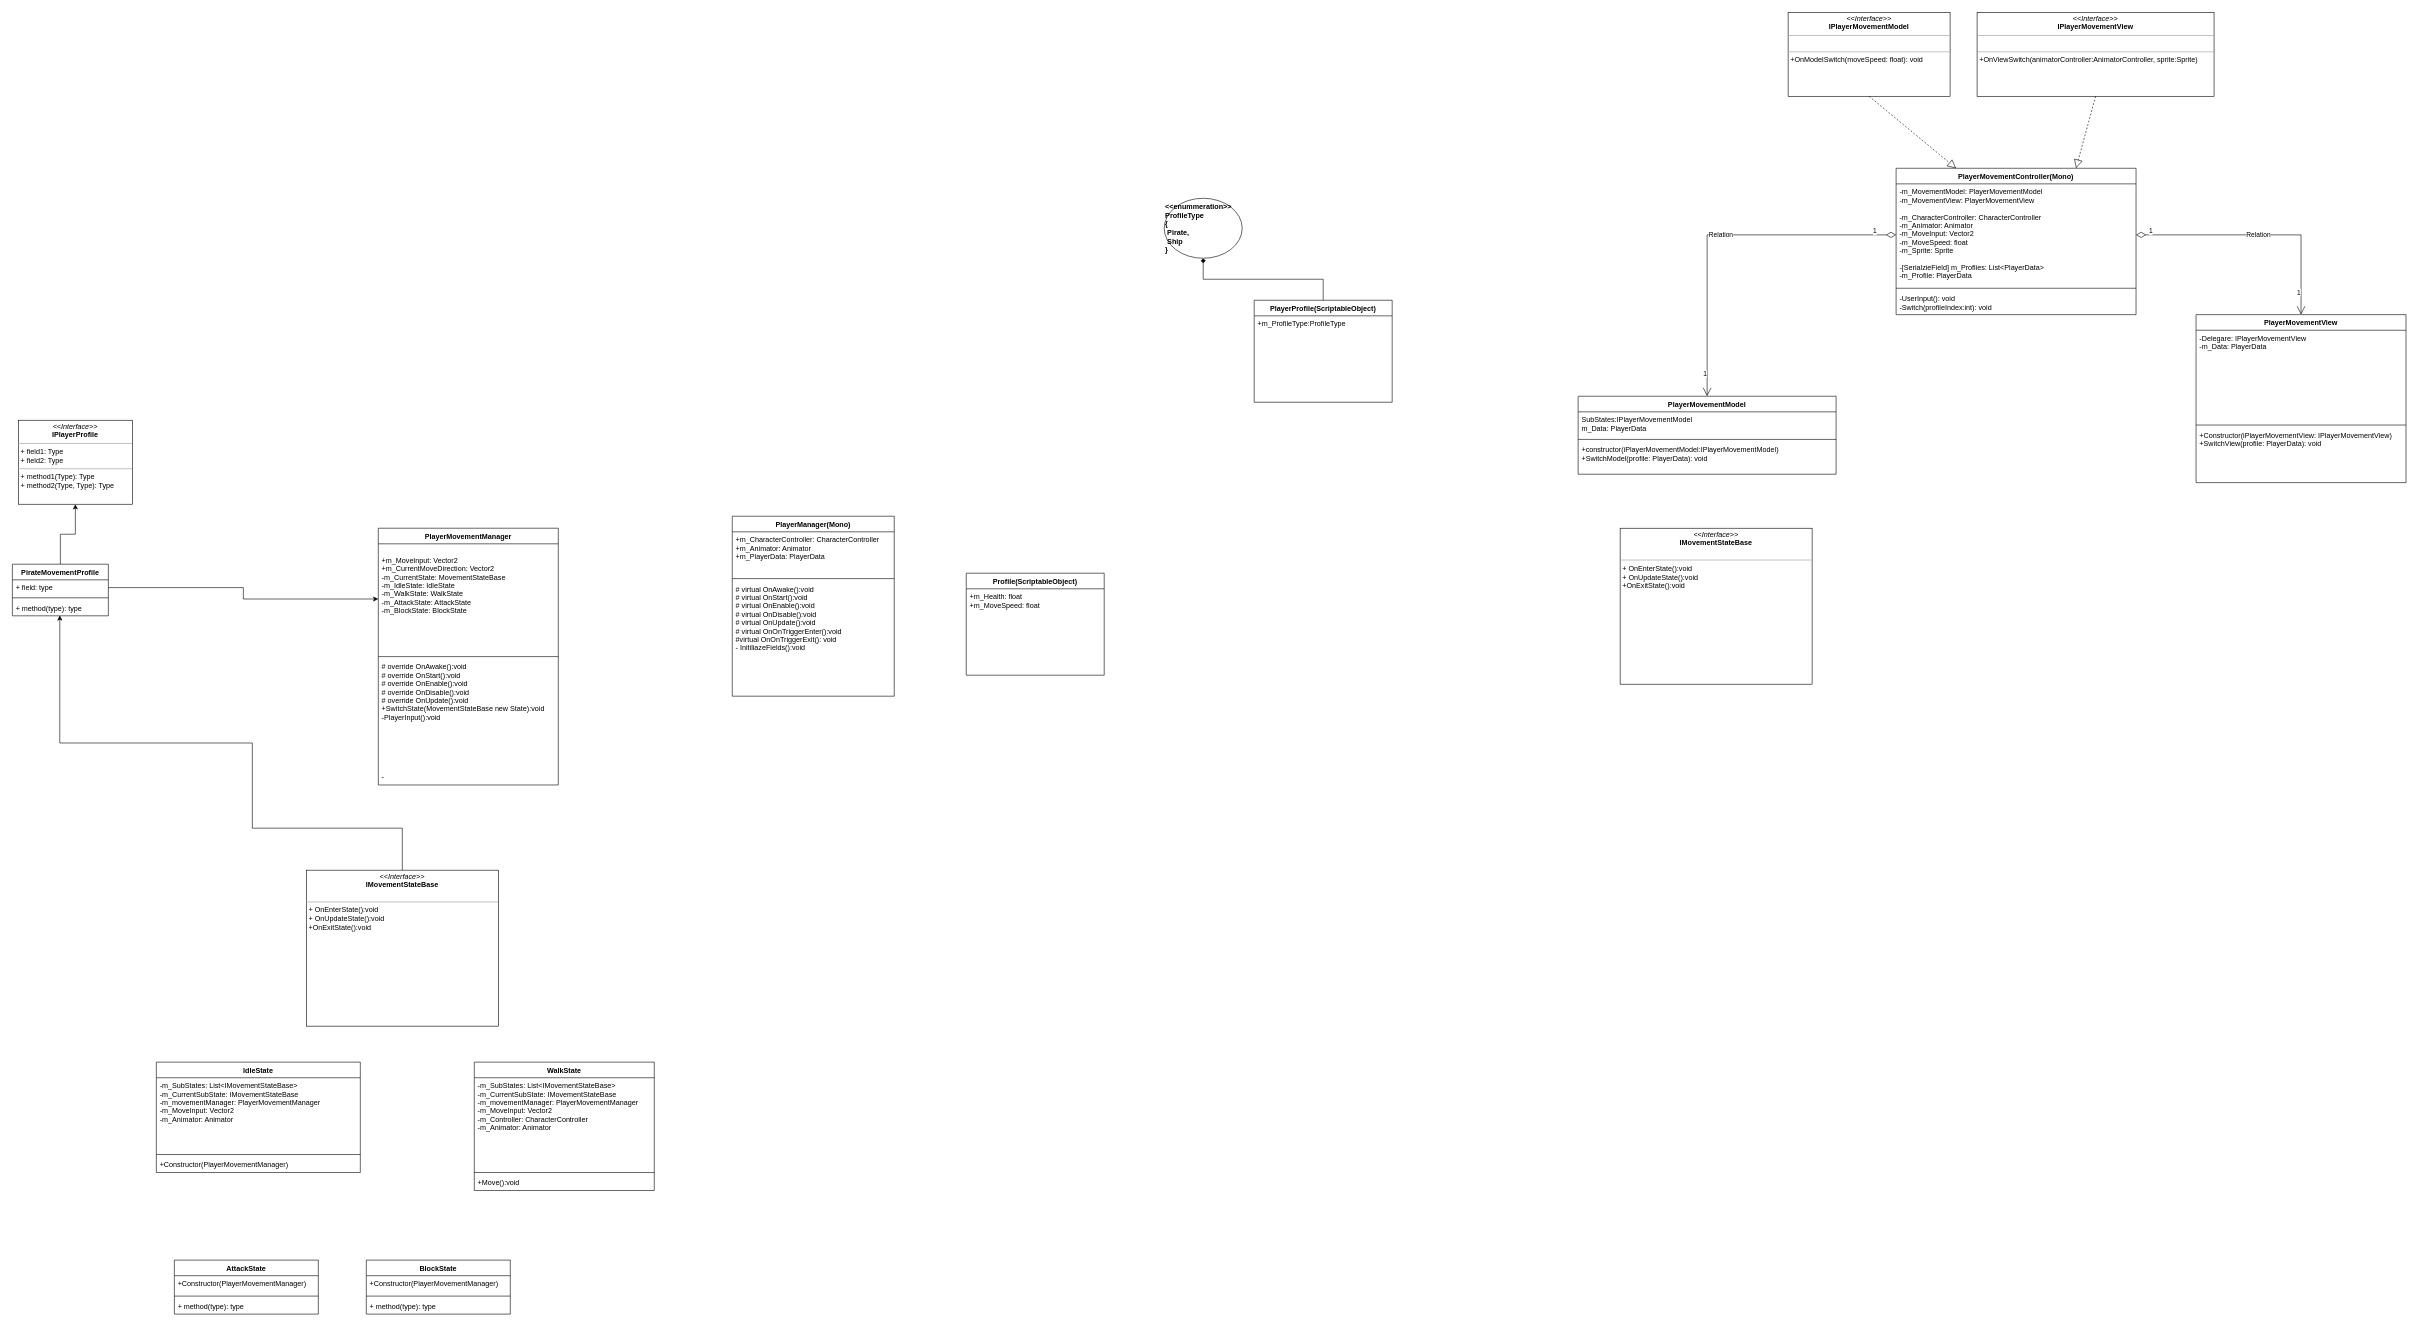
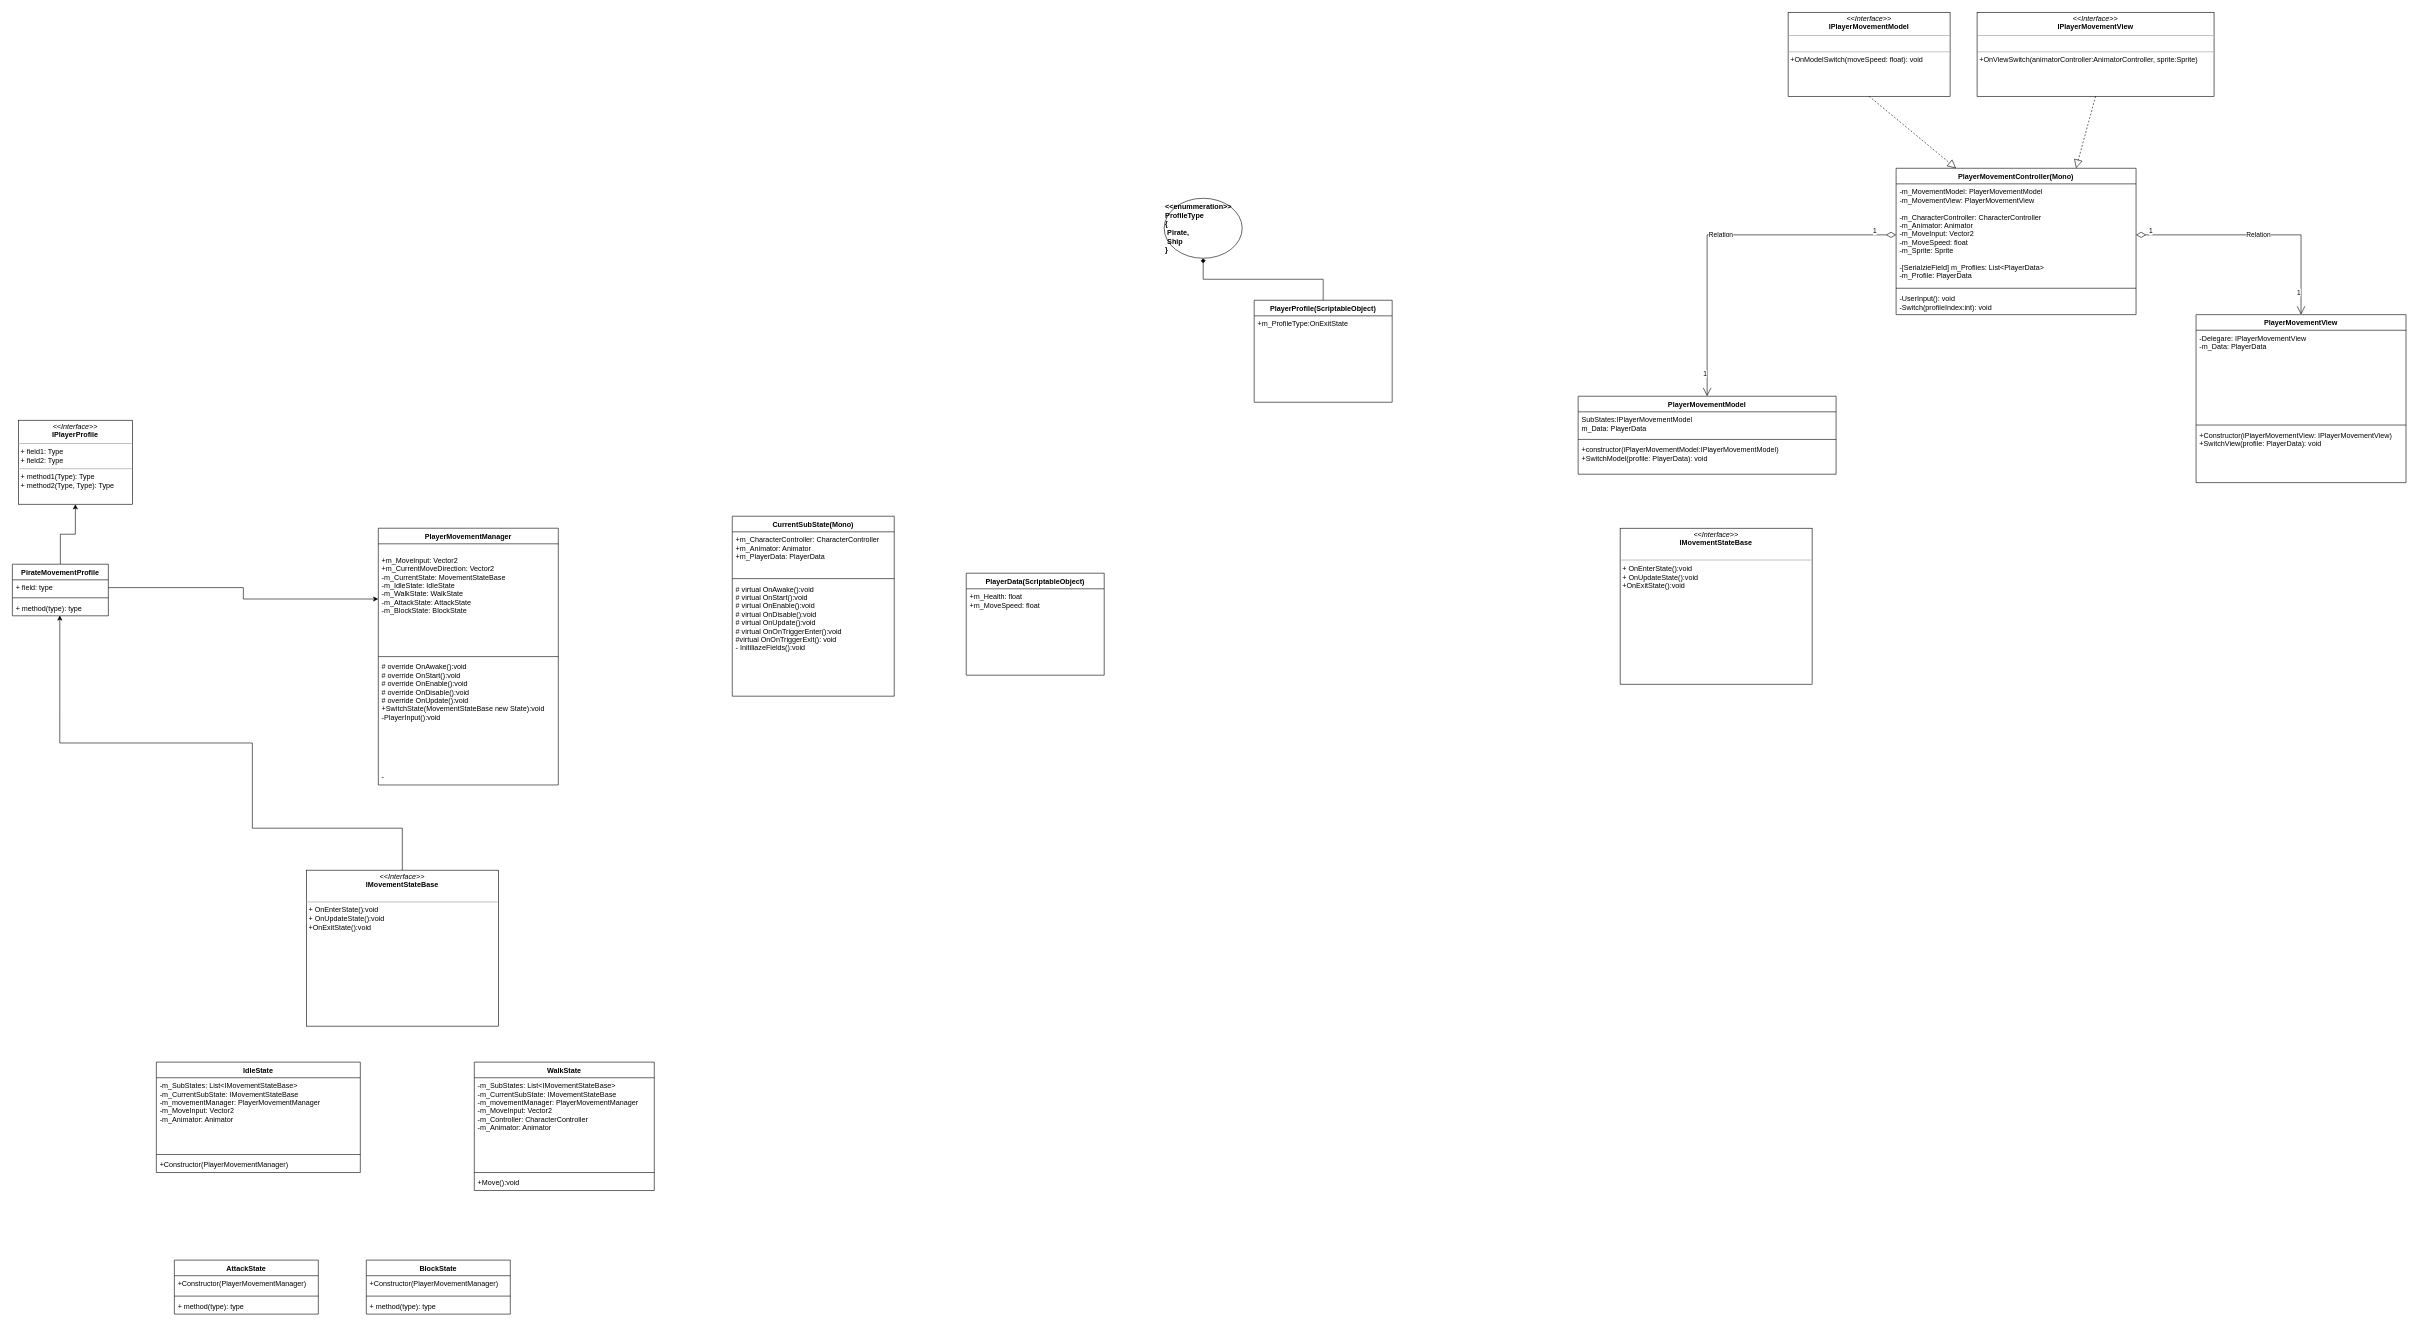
(1305, 324) -> (1306, 324)
(813, 524) -> (813, 524)
(1035, 581) -> (1035, 581)
